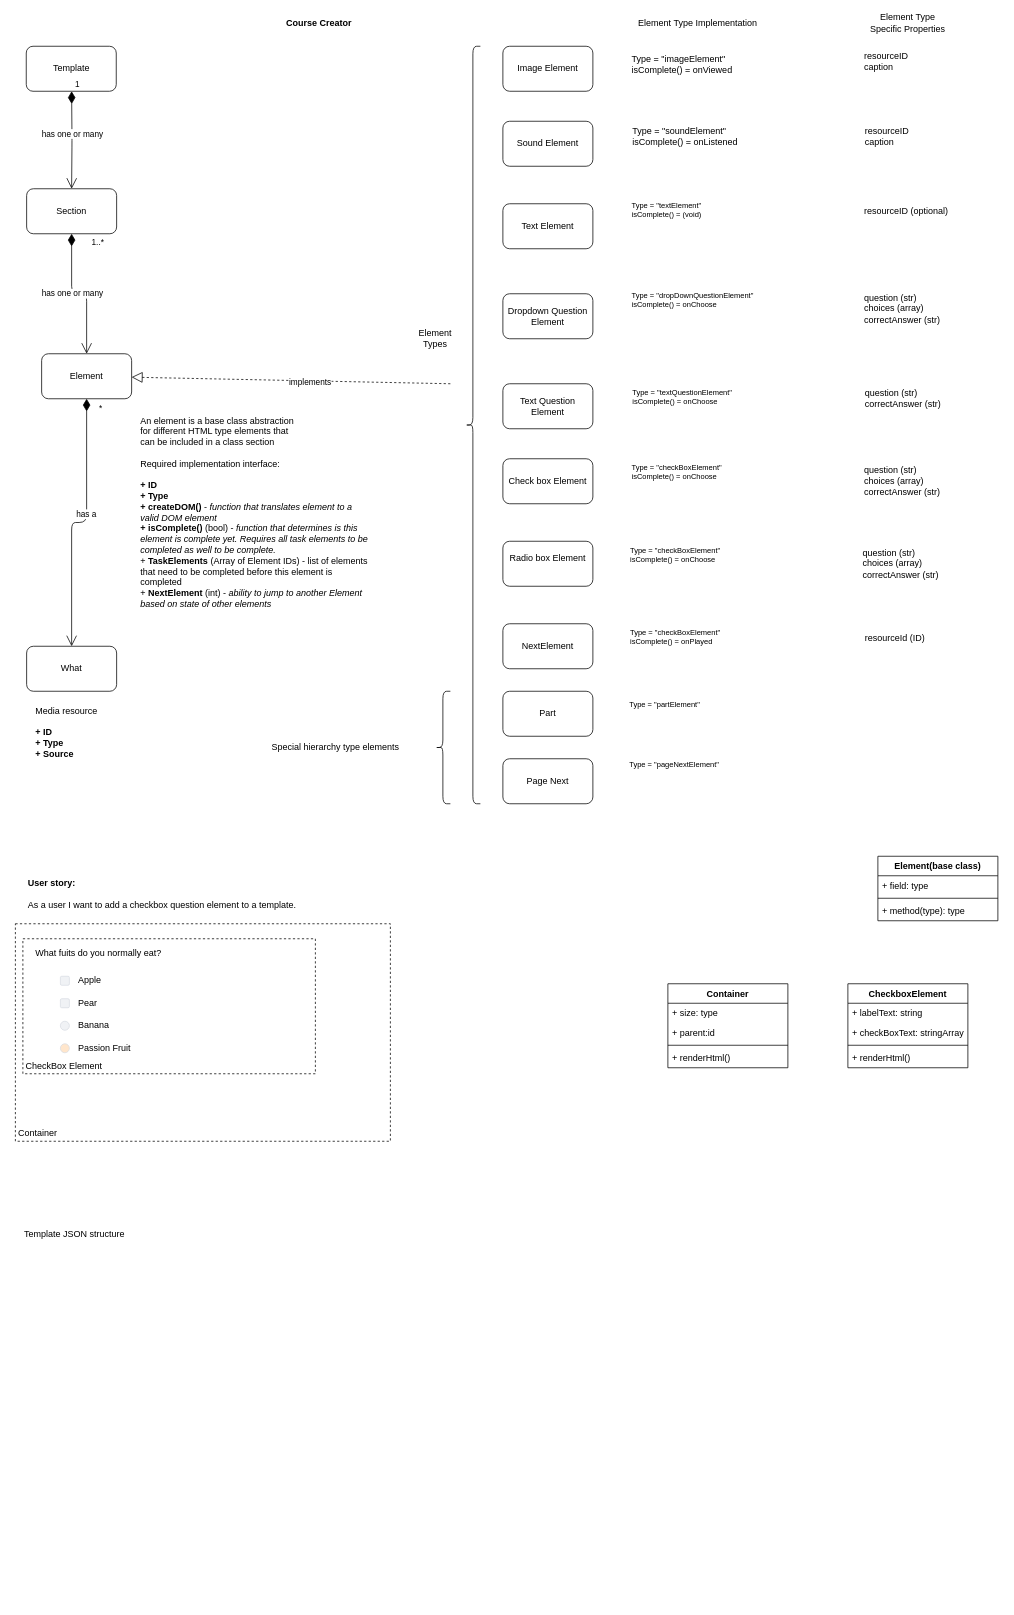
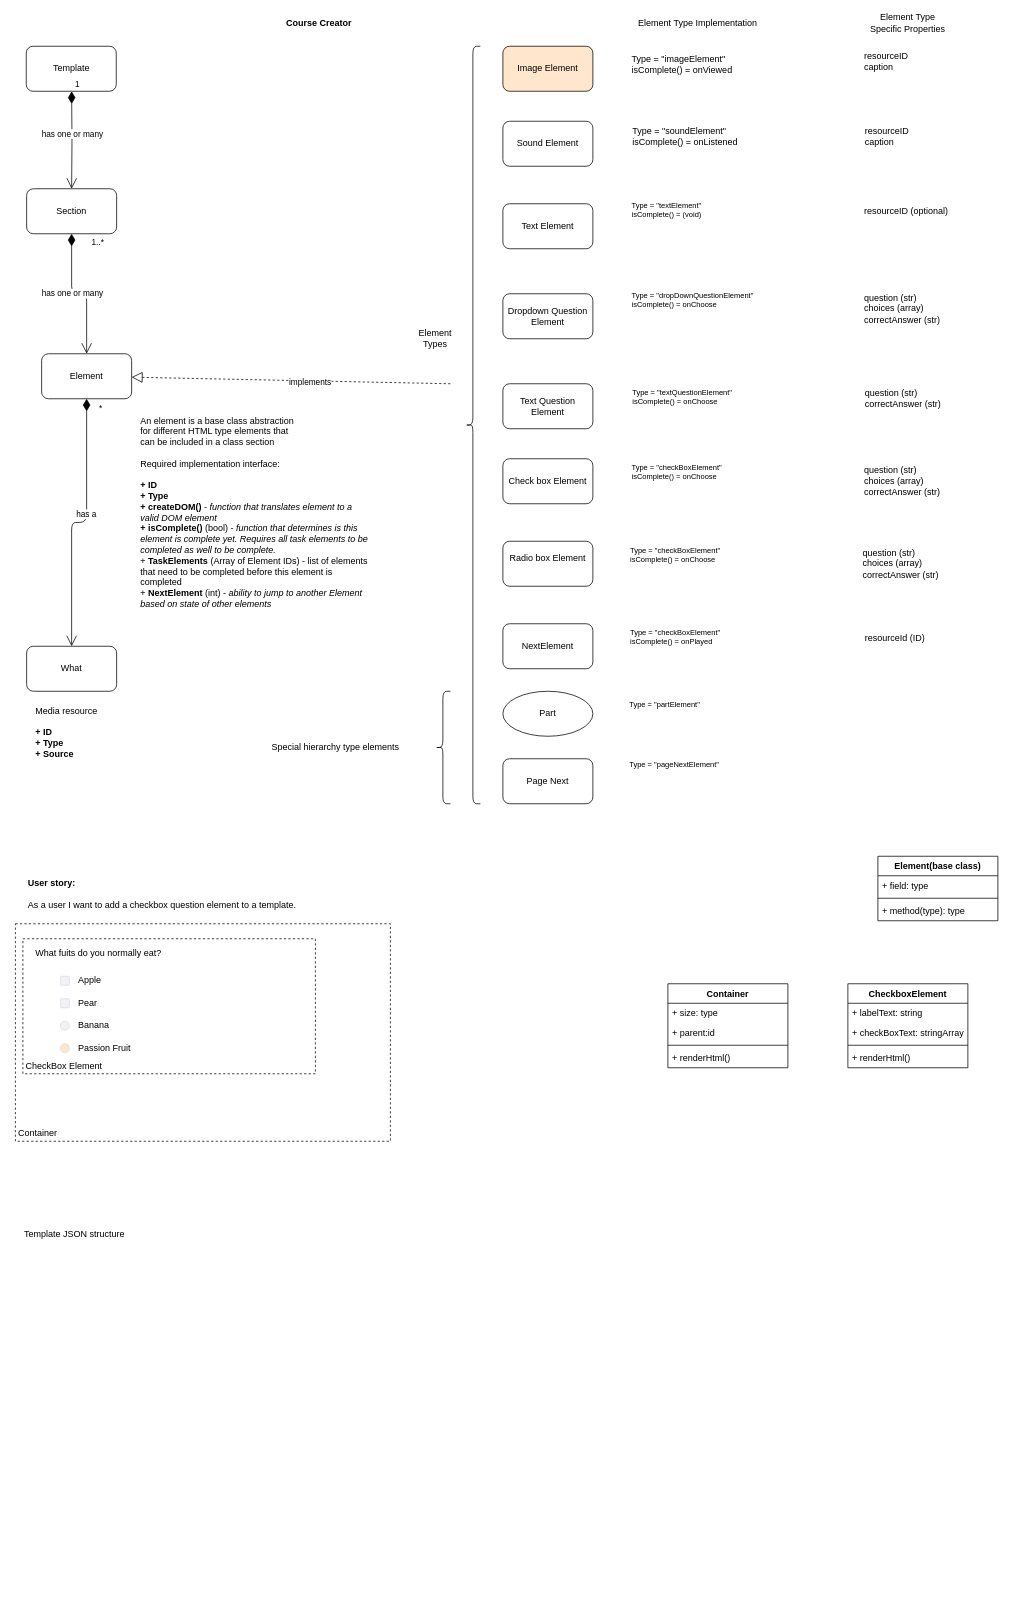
(548, 69) -> (548, 69)
(548, 714) -> (548, 714)
